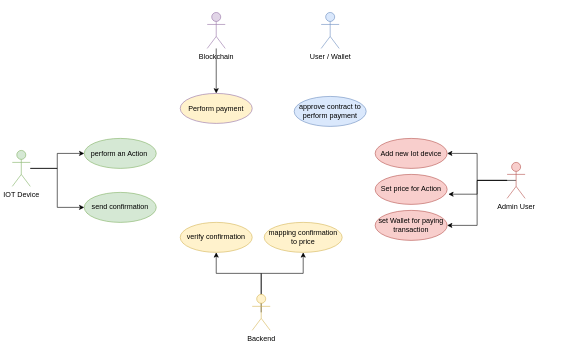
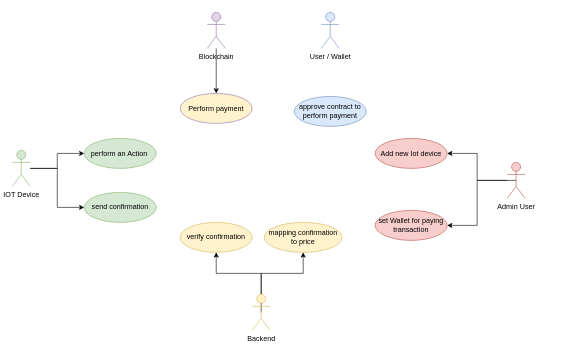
(411, 189) -> none
(453, 194) -> none
